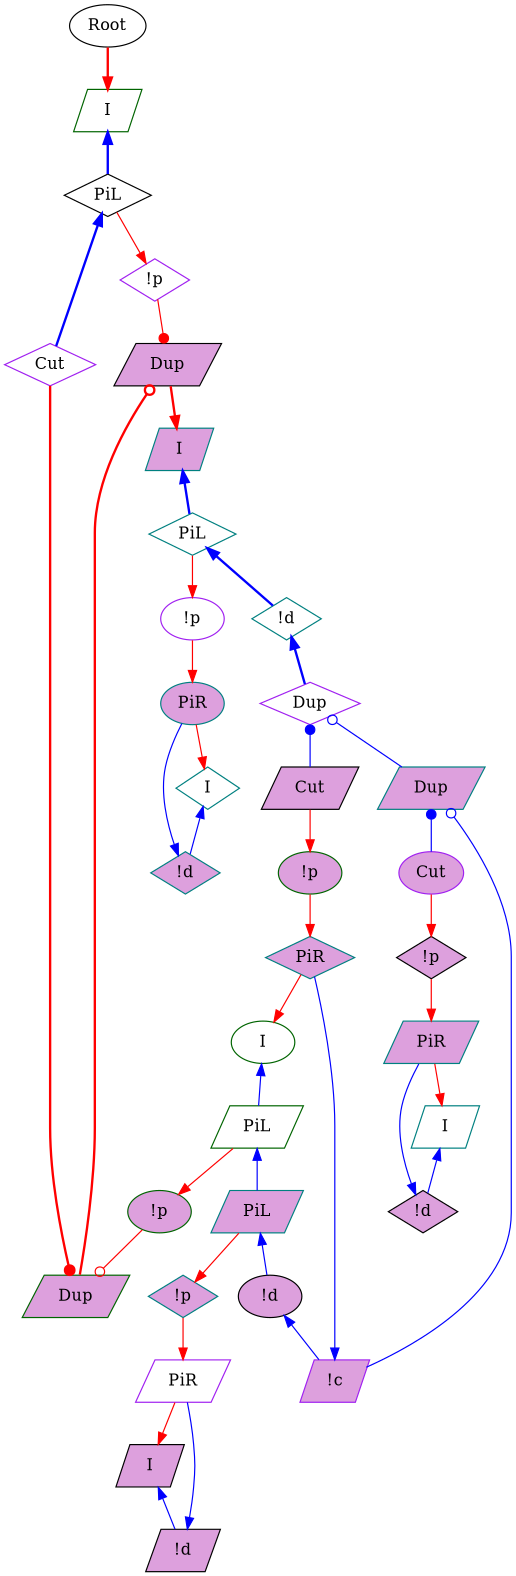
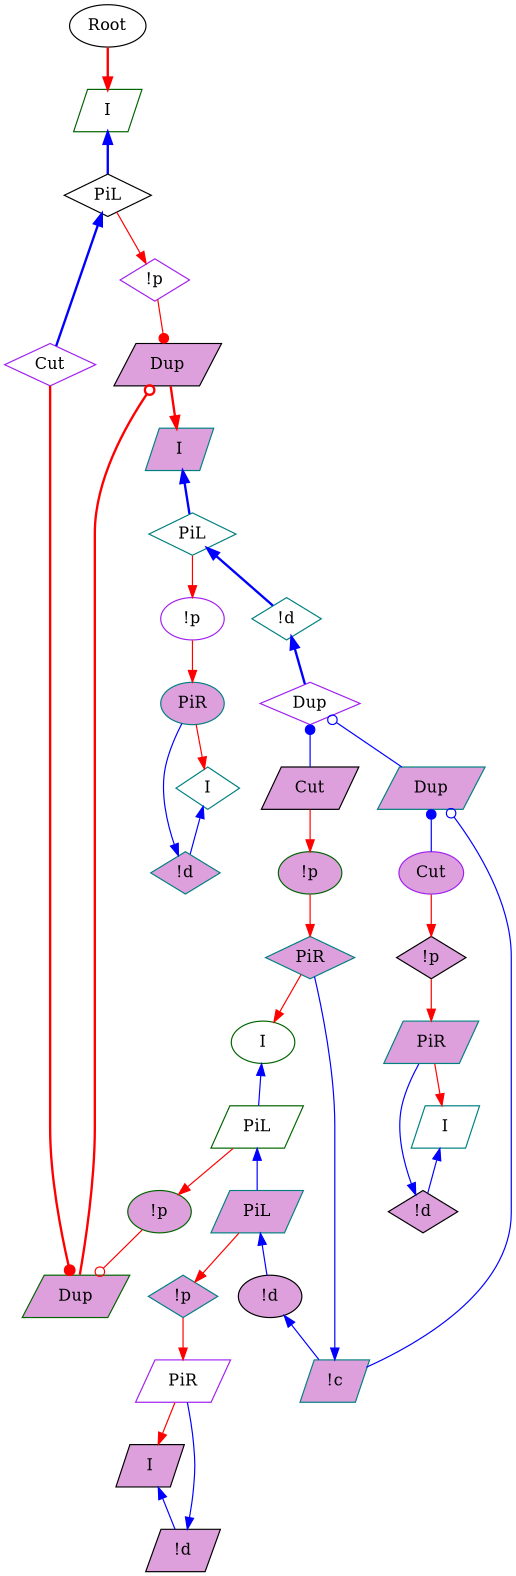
(335, 1381) -> (335, 1381)
